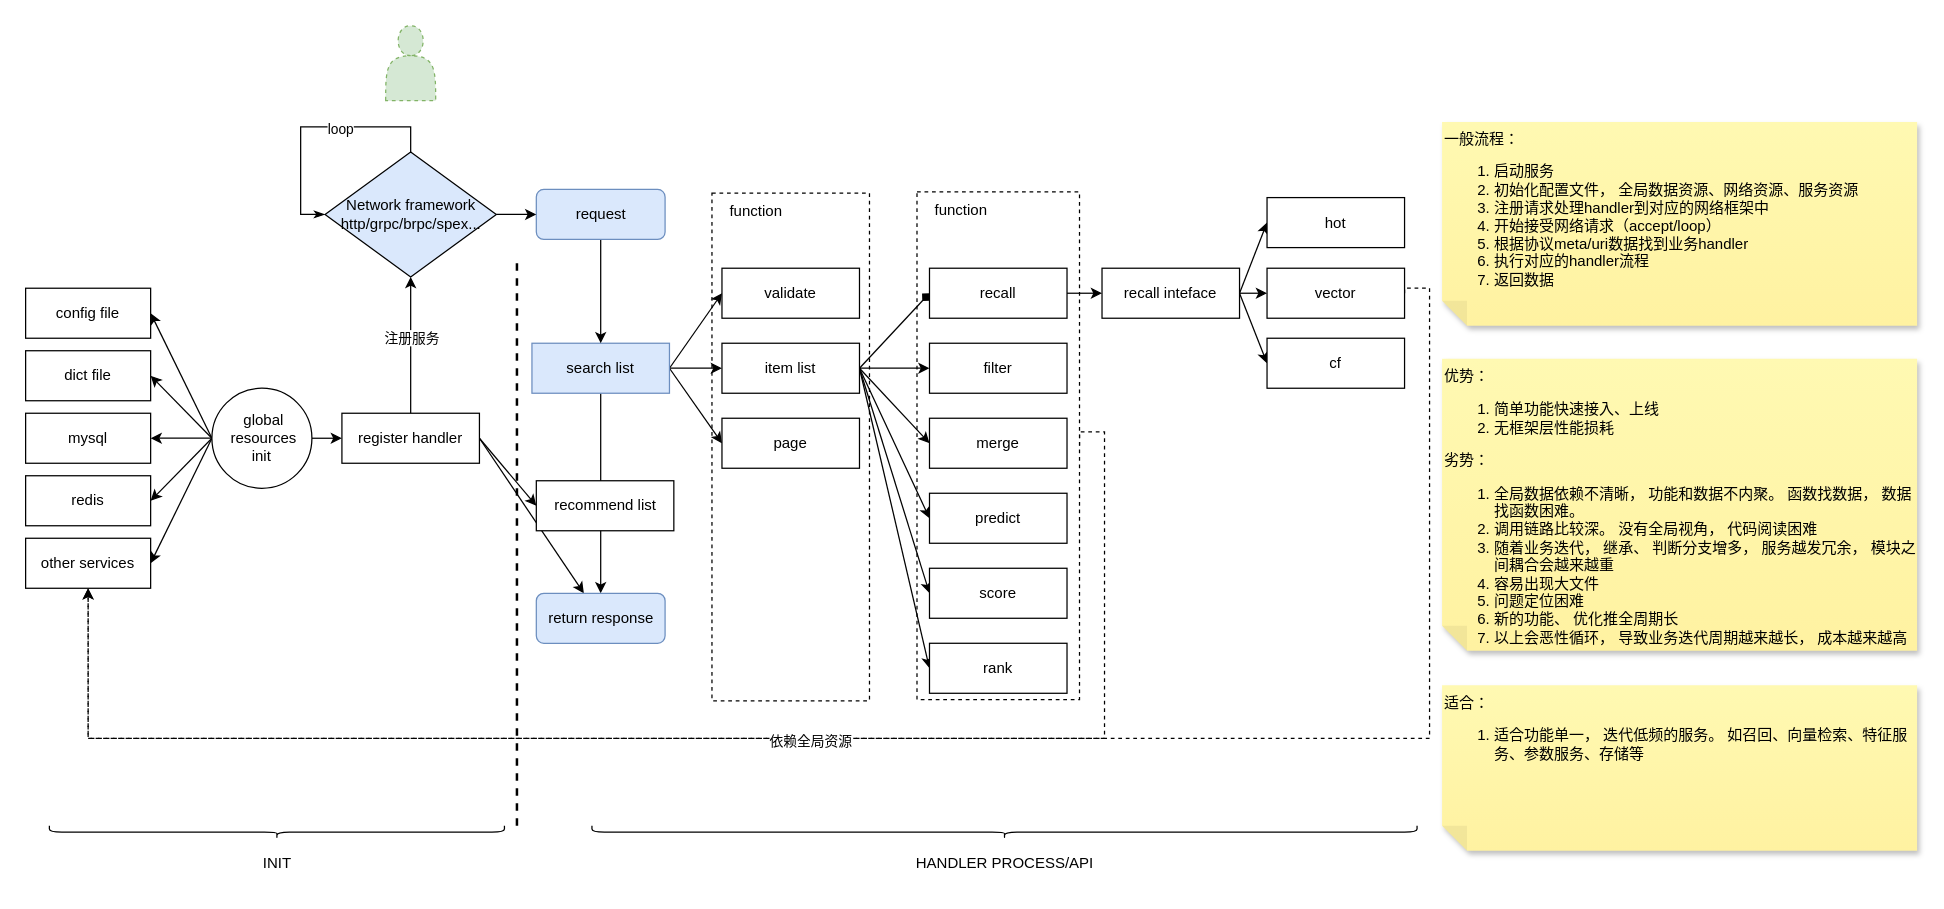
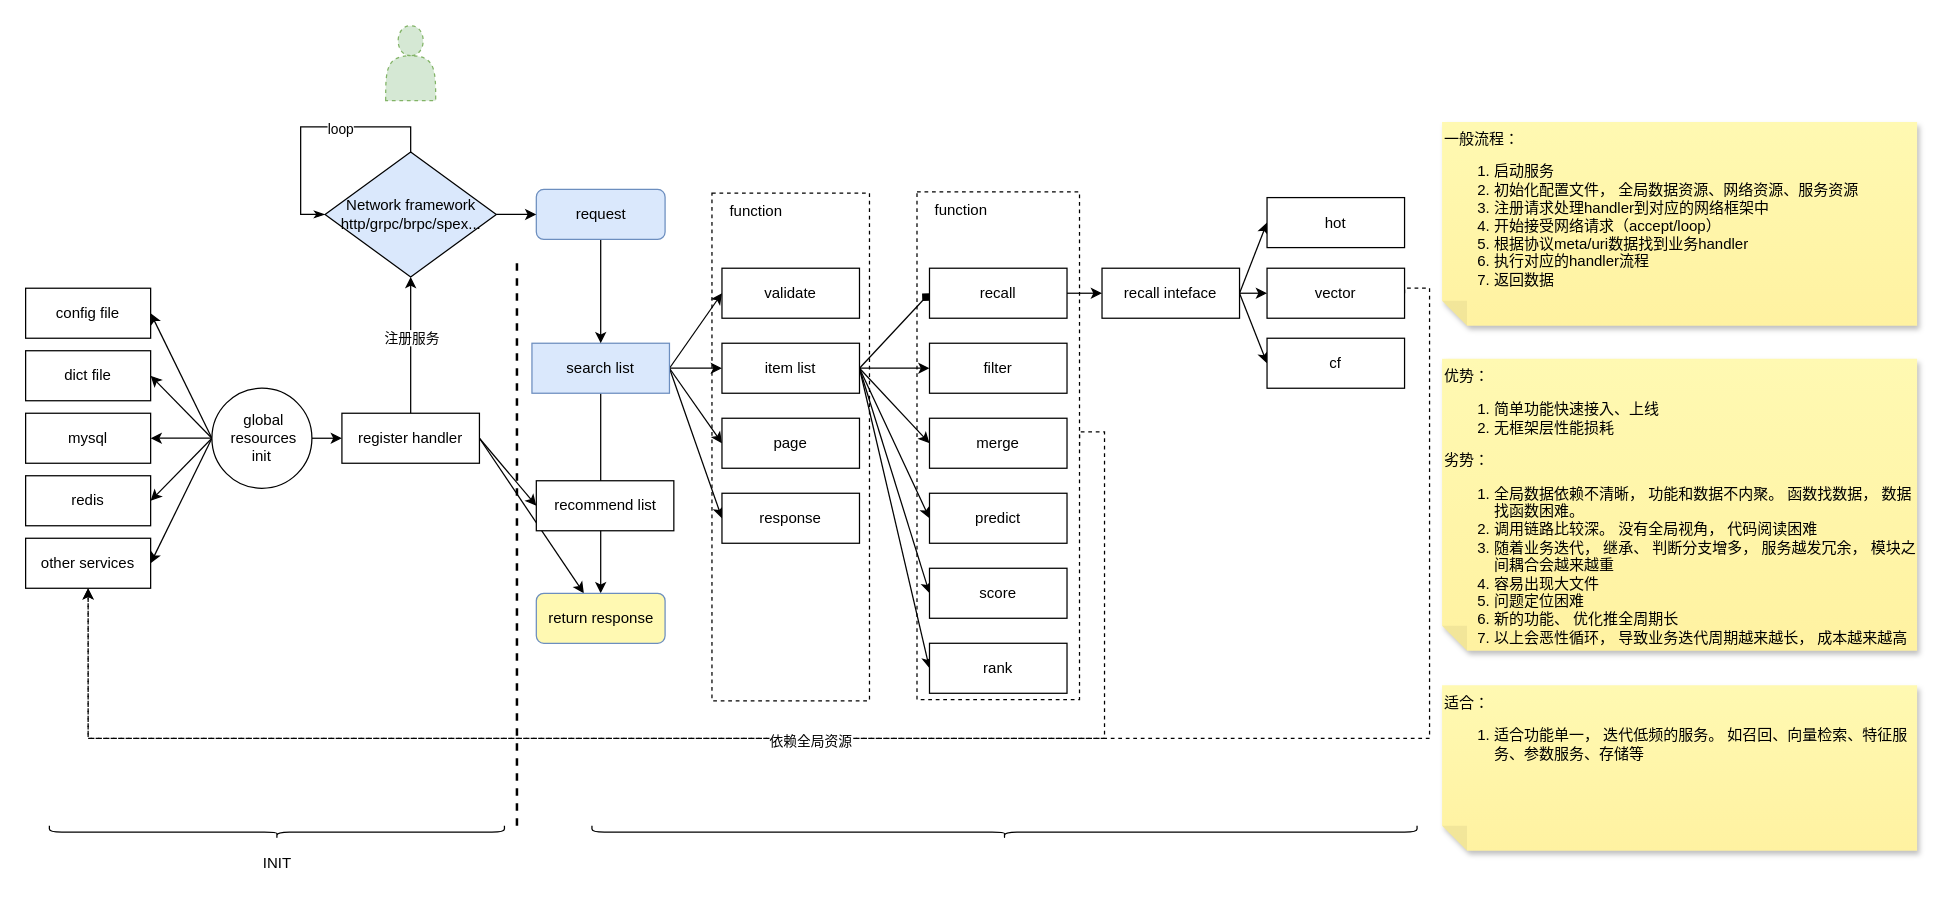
none -> (695, 442)
none -> (791, 518)
(601, 618) -> (601, 618)
(1004, 863) -> none
